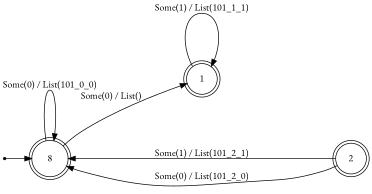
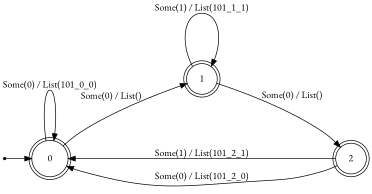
none -> (279, 108)
(50, 159) -> (50, 159)
